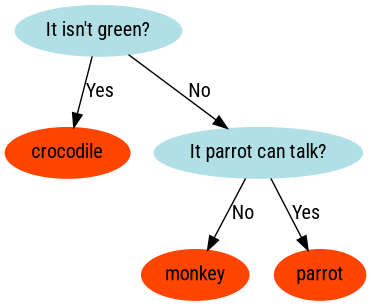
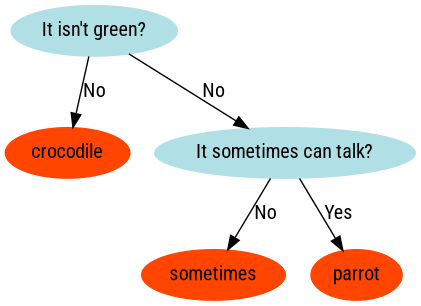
(101, 92) -> (94, 92)
(258, 153) -> (285, 153)
(195, 275) -> (214, 275)
